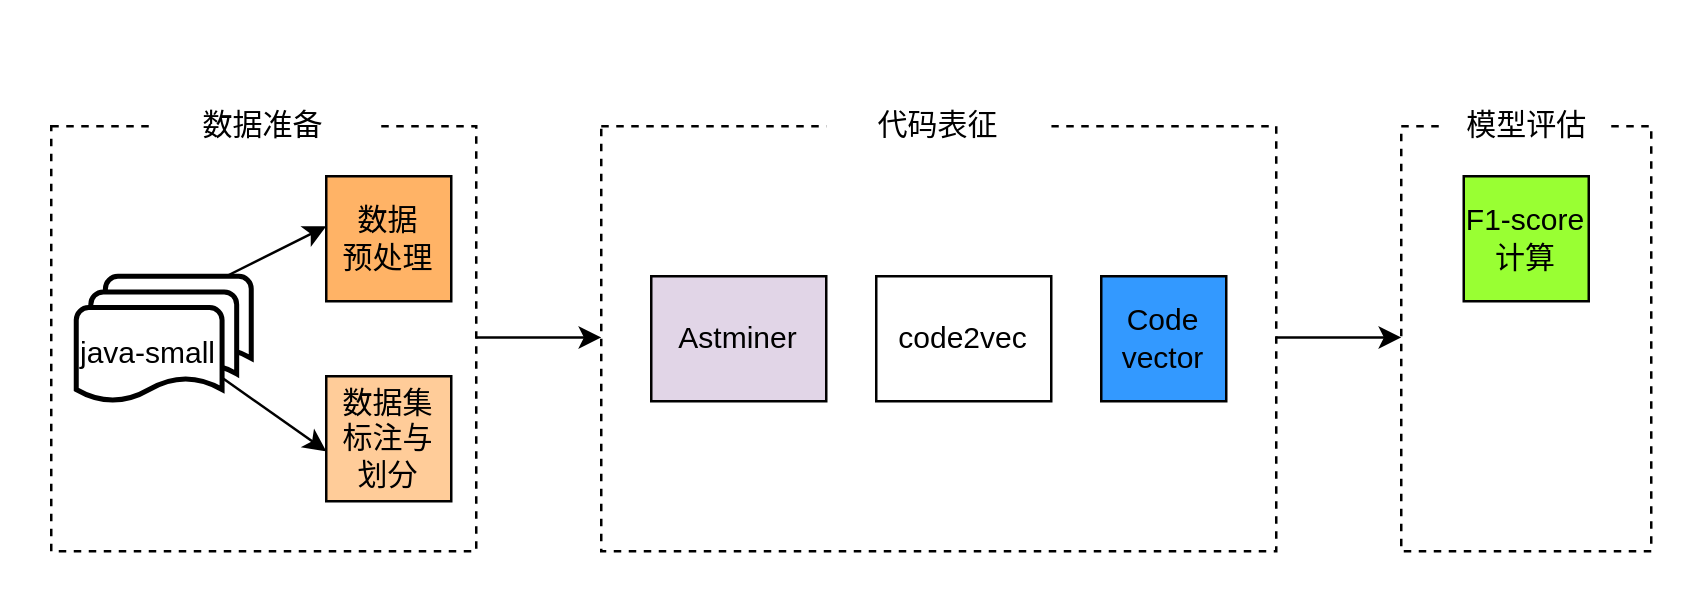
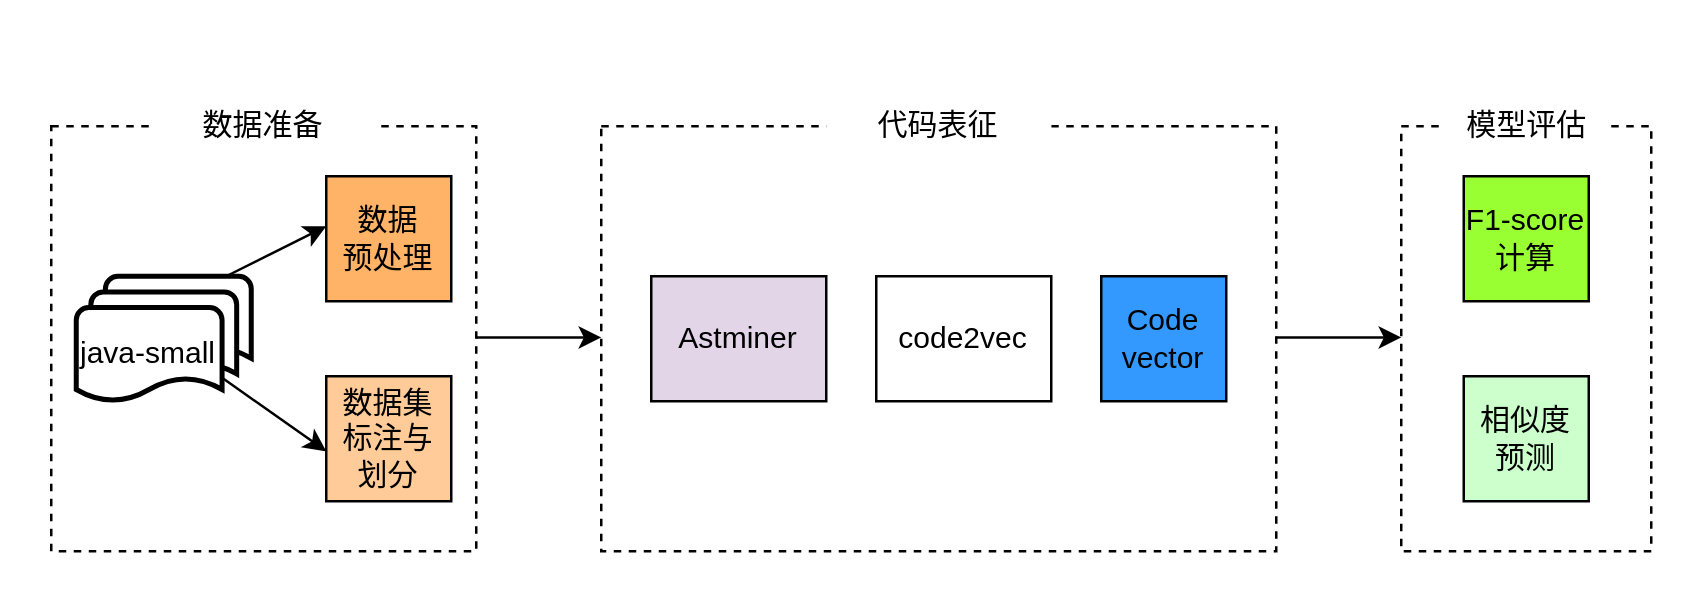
none -> (1526, 439)
